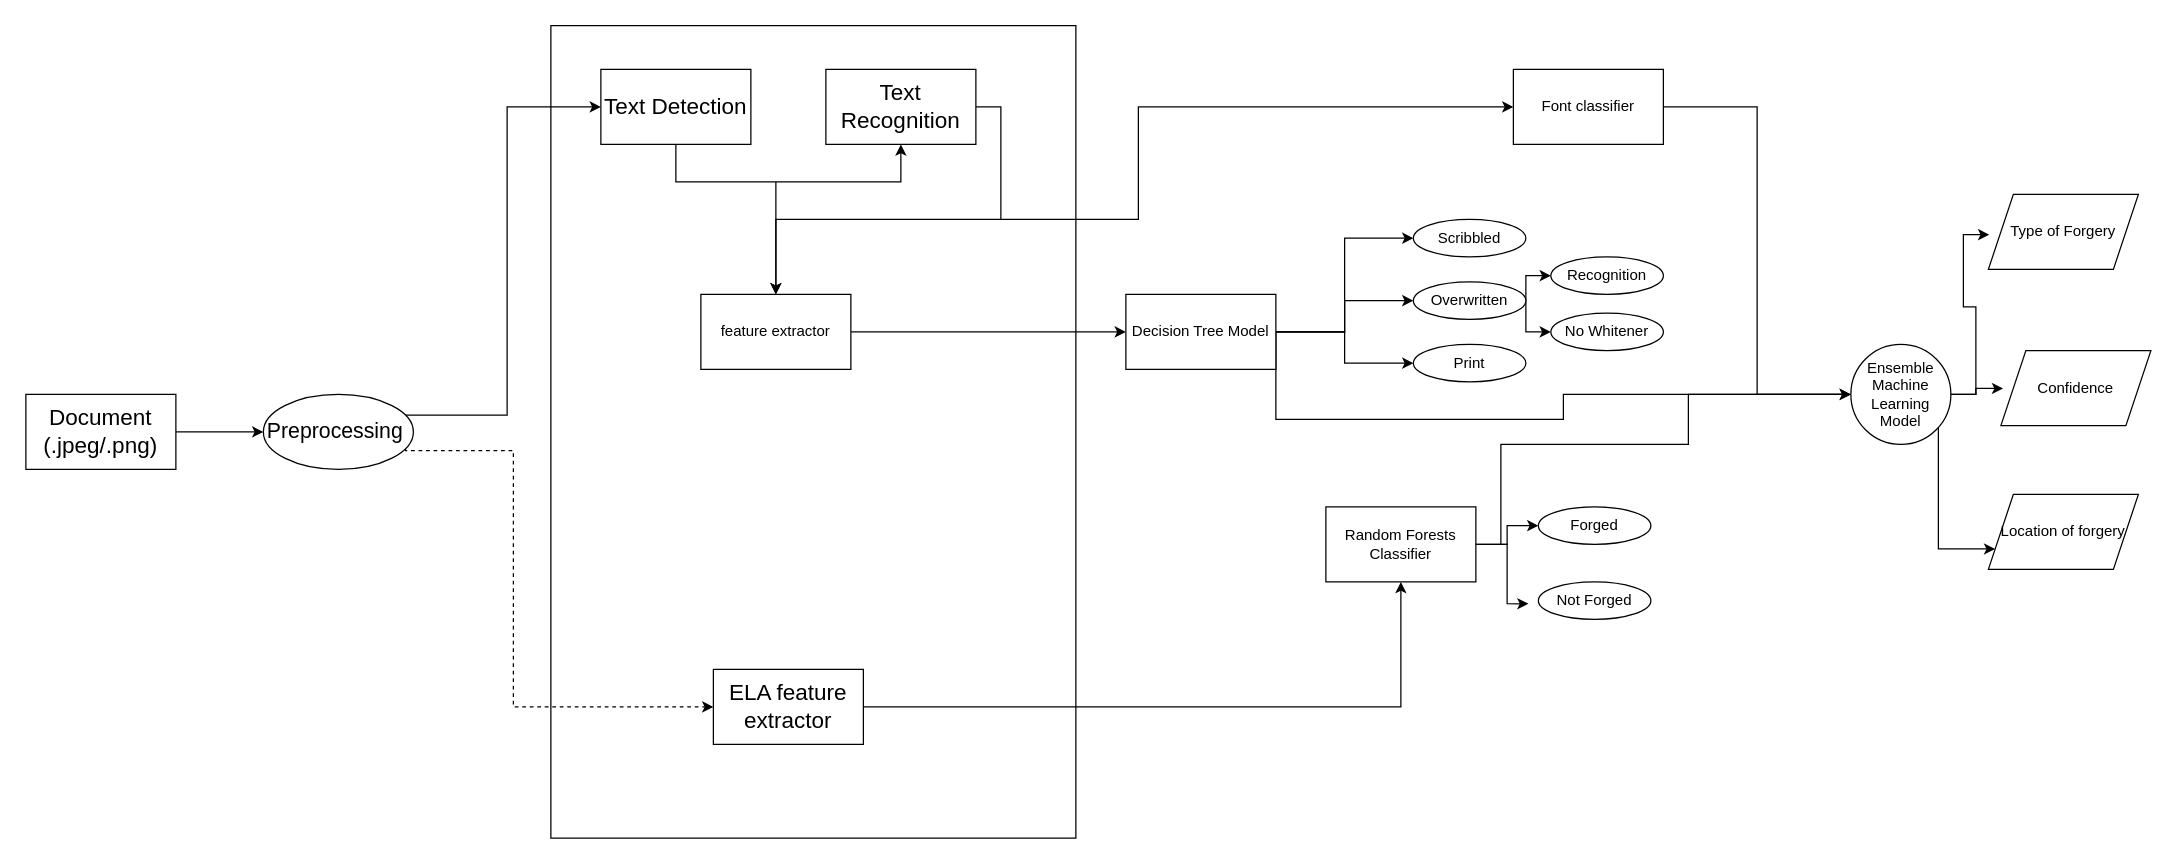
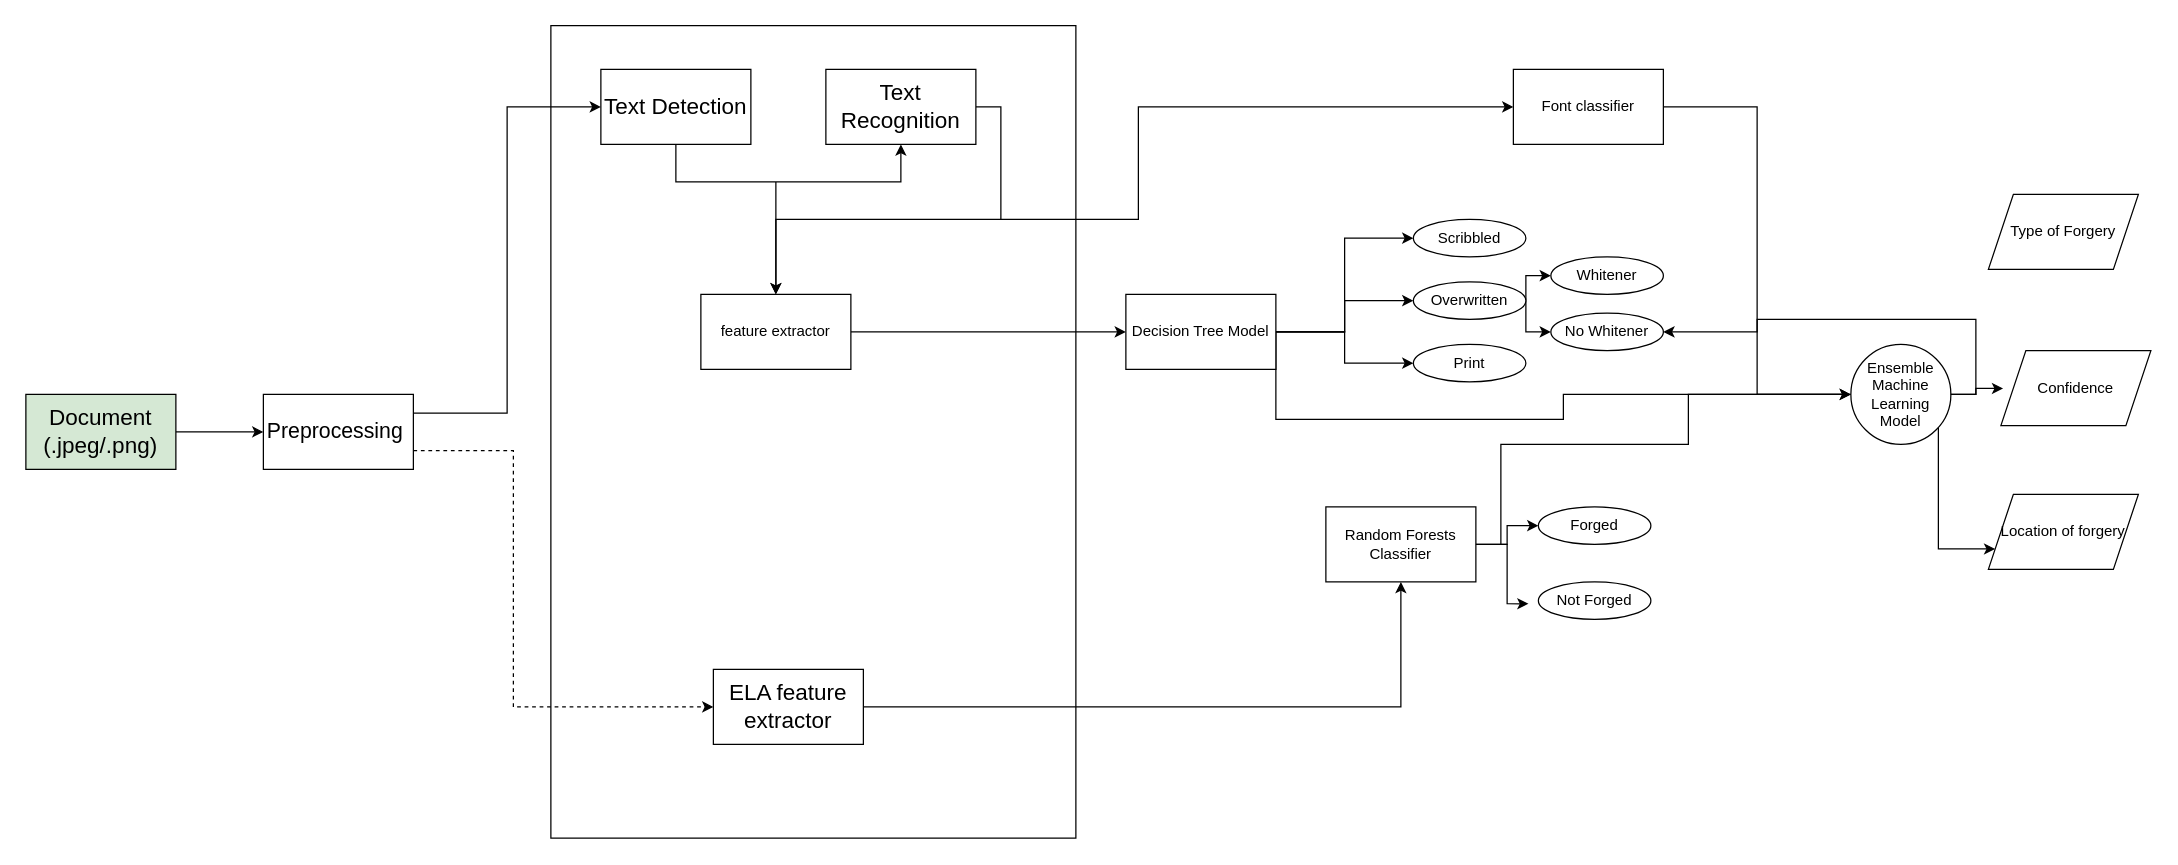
(1607, 276) -> (1607, 276)
(1963, 276) -> (1868, 319)
(101, 432) -> (101, 432)
(338, 432) -> (338, 432)
